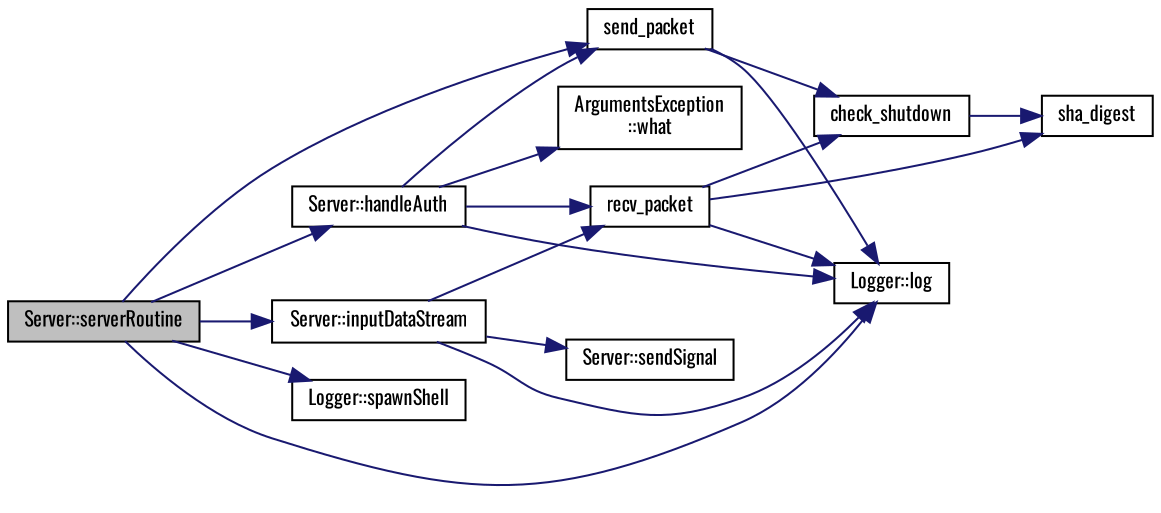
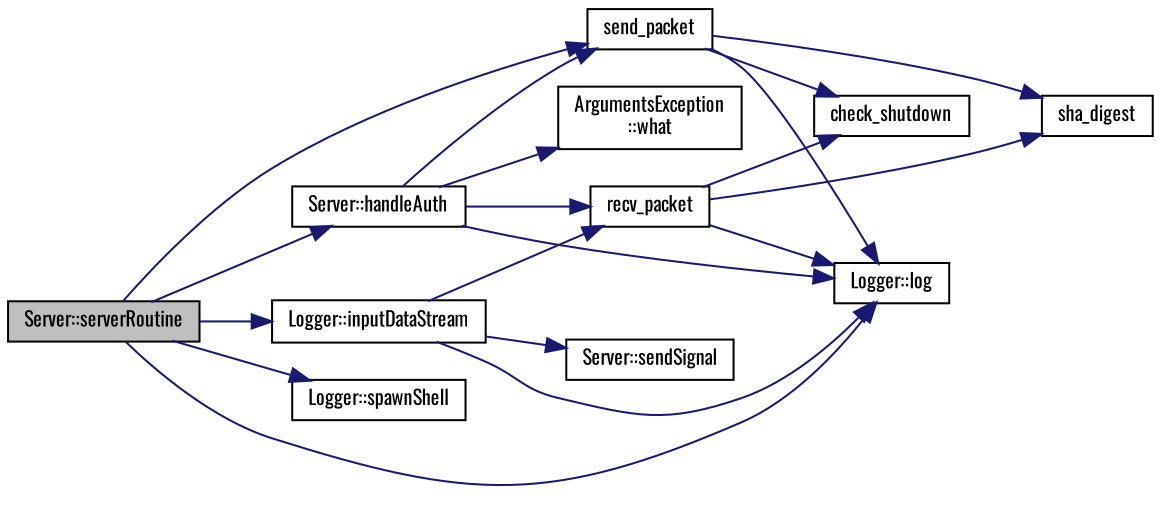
(995, 116) -> (869, 58)
(379, 321) -> (379, 321)
